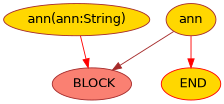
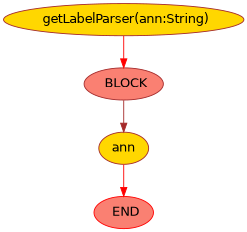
(77, 20) -> (124, 20)
(147, 48) -> (124, 112)
(191, 84) -> (124, 213)
